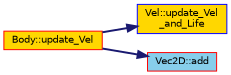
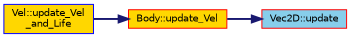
(115, 30) -> (106, 19)
(182, 62) -> (304, 19)
